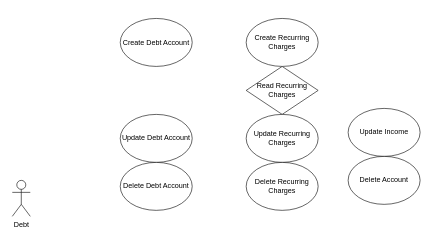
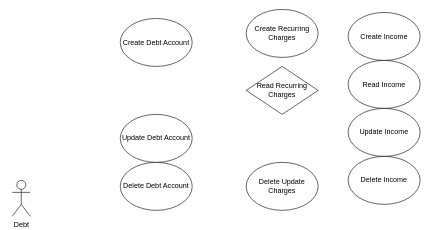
none -> (384, 36)
(282, 42) -> (282, 33)
none -> (384, 84)
(282, 138) -> none
(384, 180) -> (384, 180)
(282, 186) -> (282, 186)
